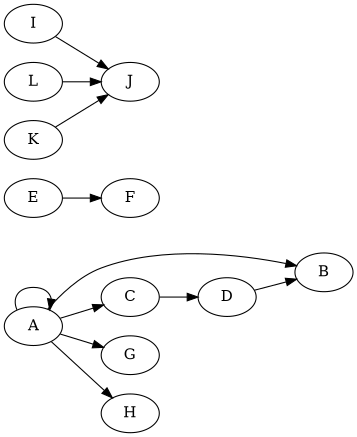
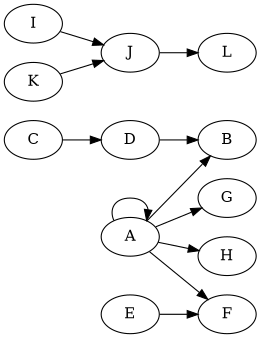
(77, 82) -> (173, 53)
(77, 313) -> (175, 272)
